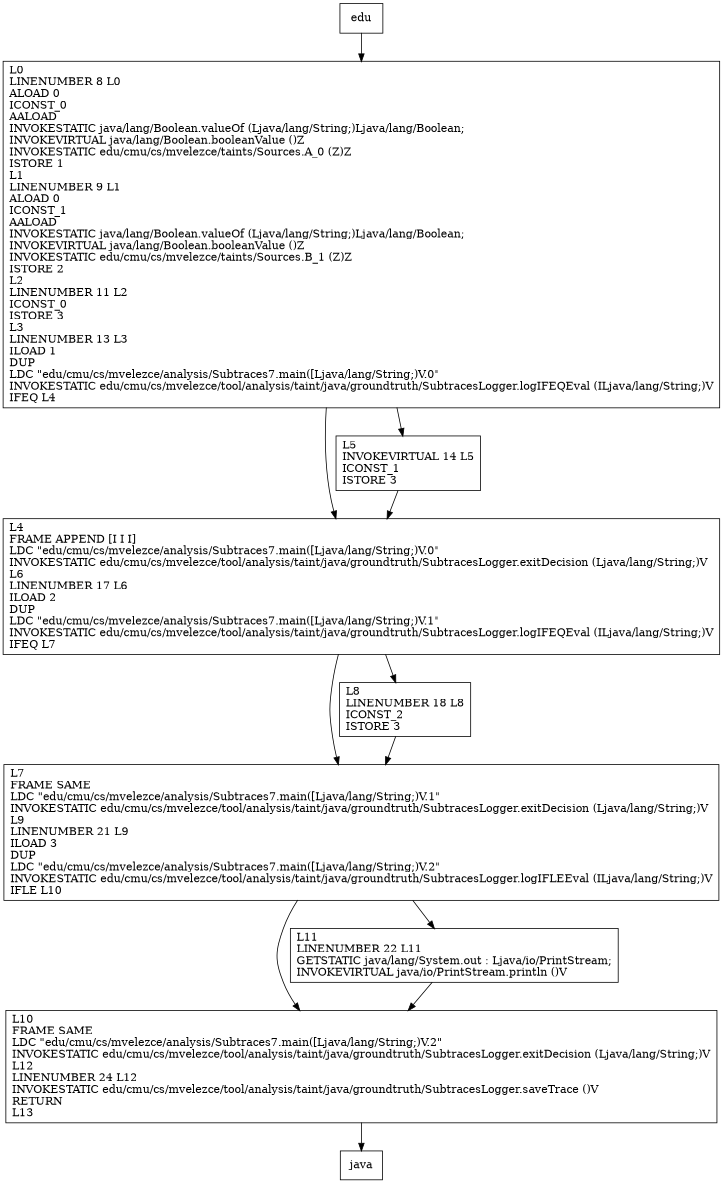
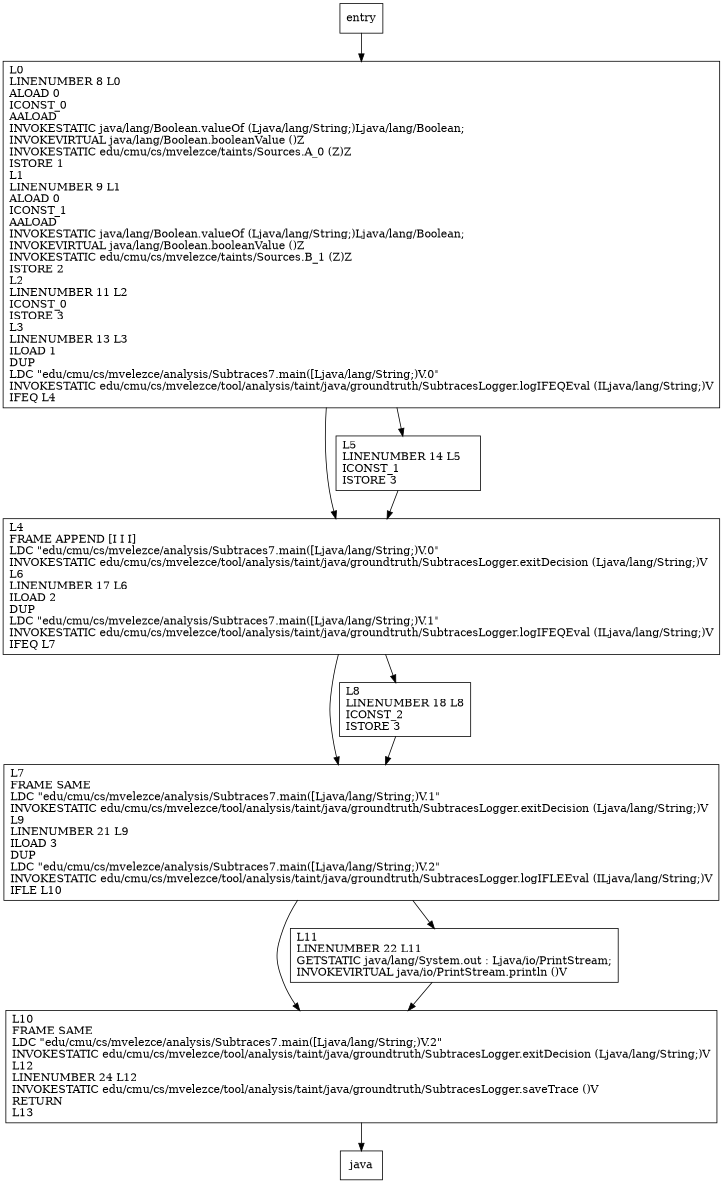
(361, 18) -> (361, 18)
(408, 463) -> (408, 463)
